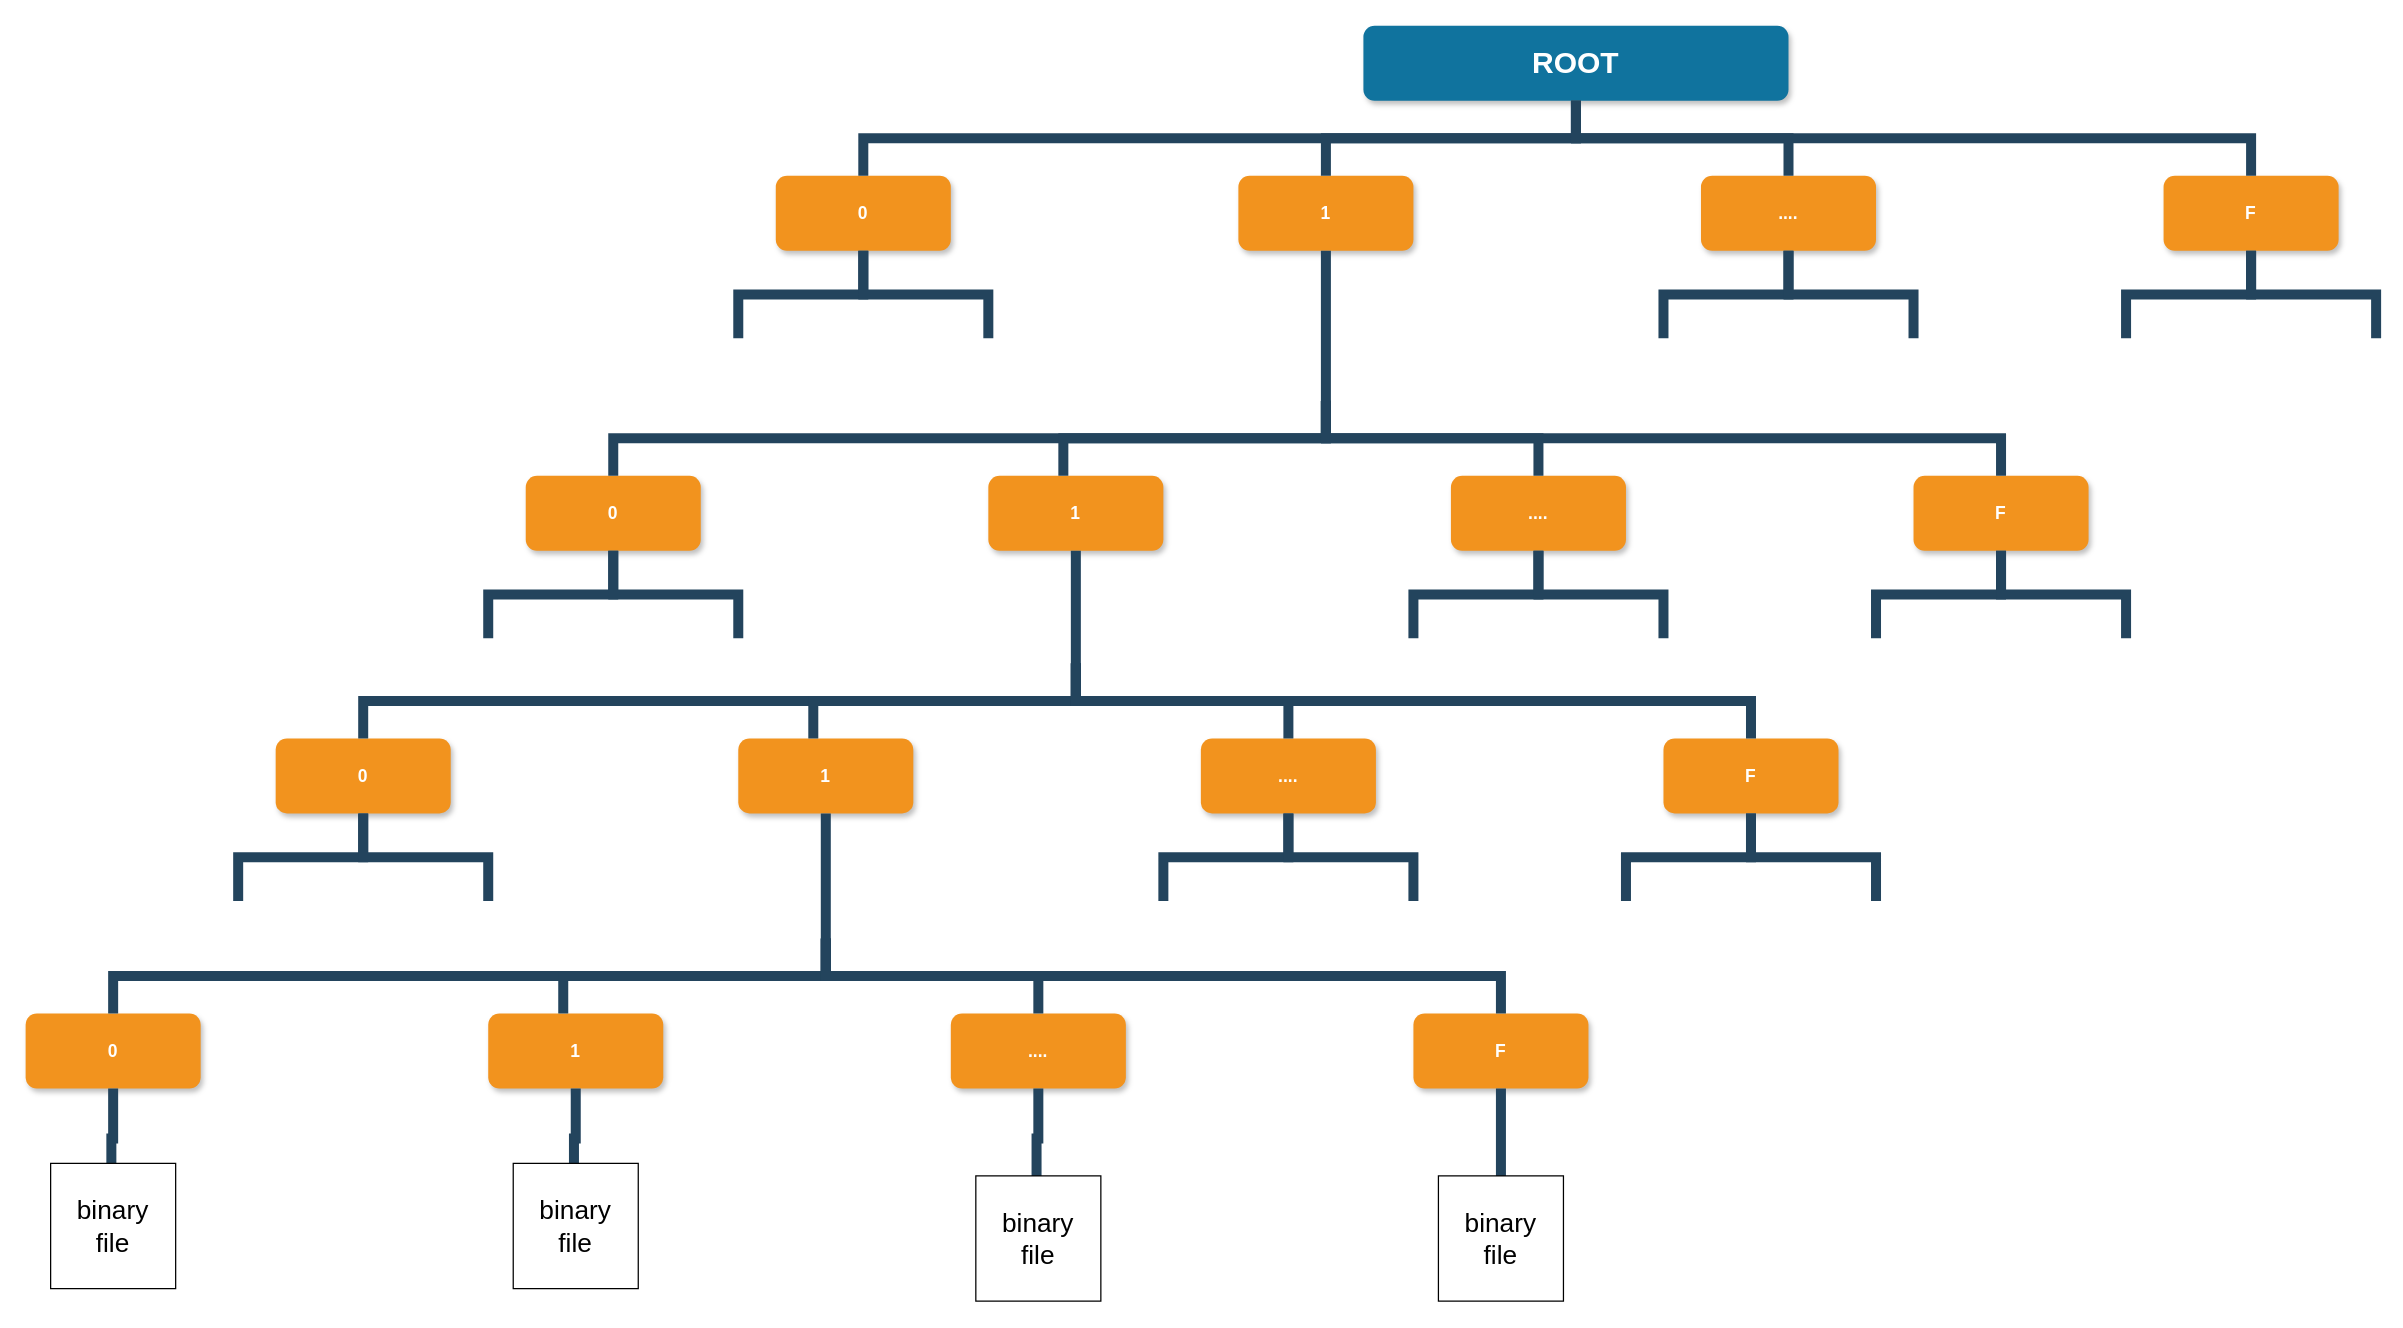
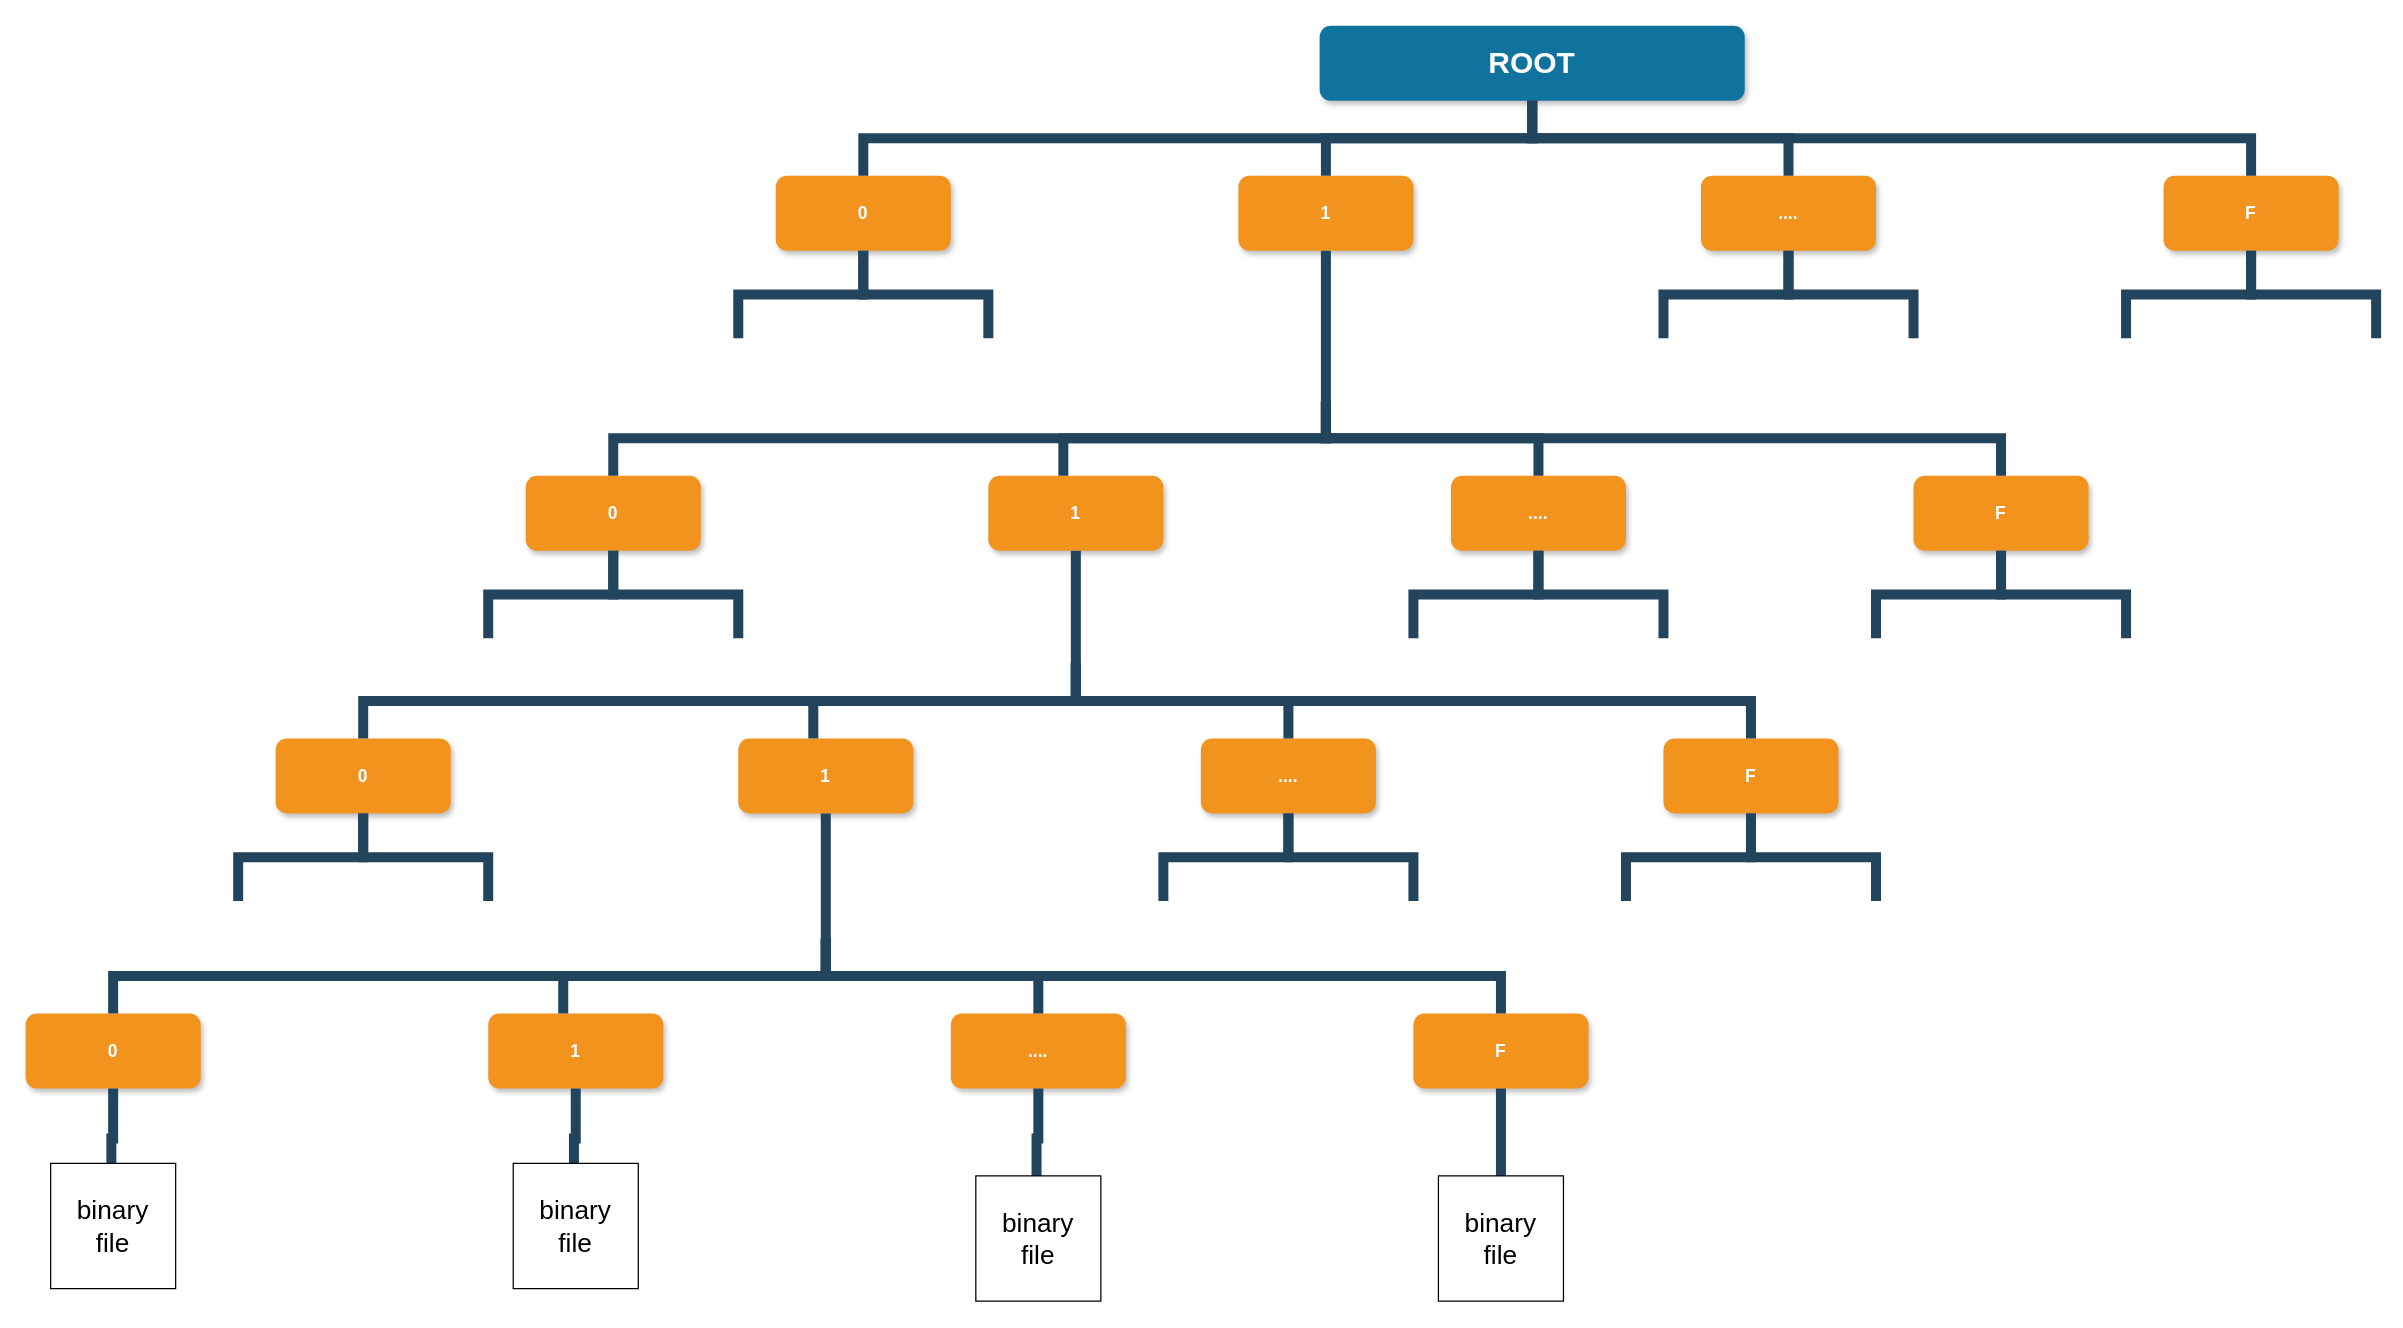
(1576, 63) -> (1532, 63)
